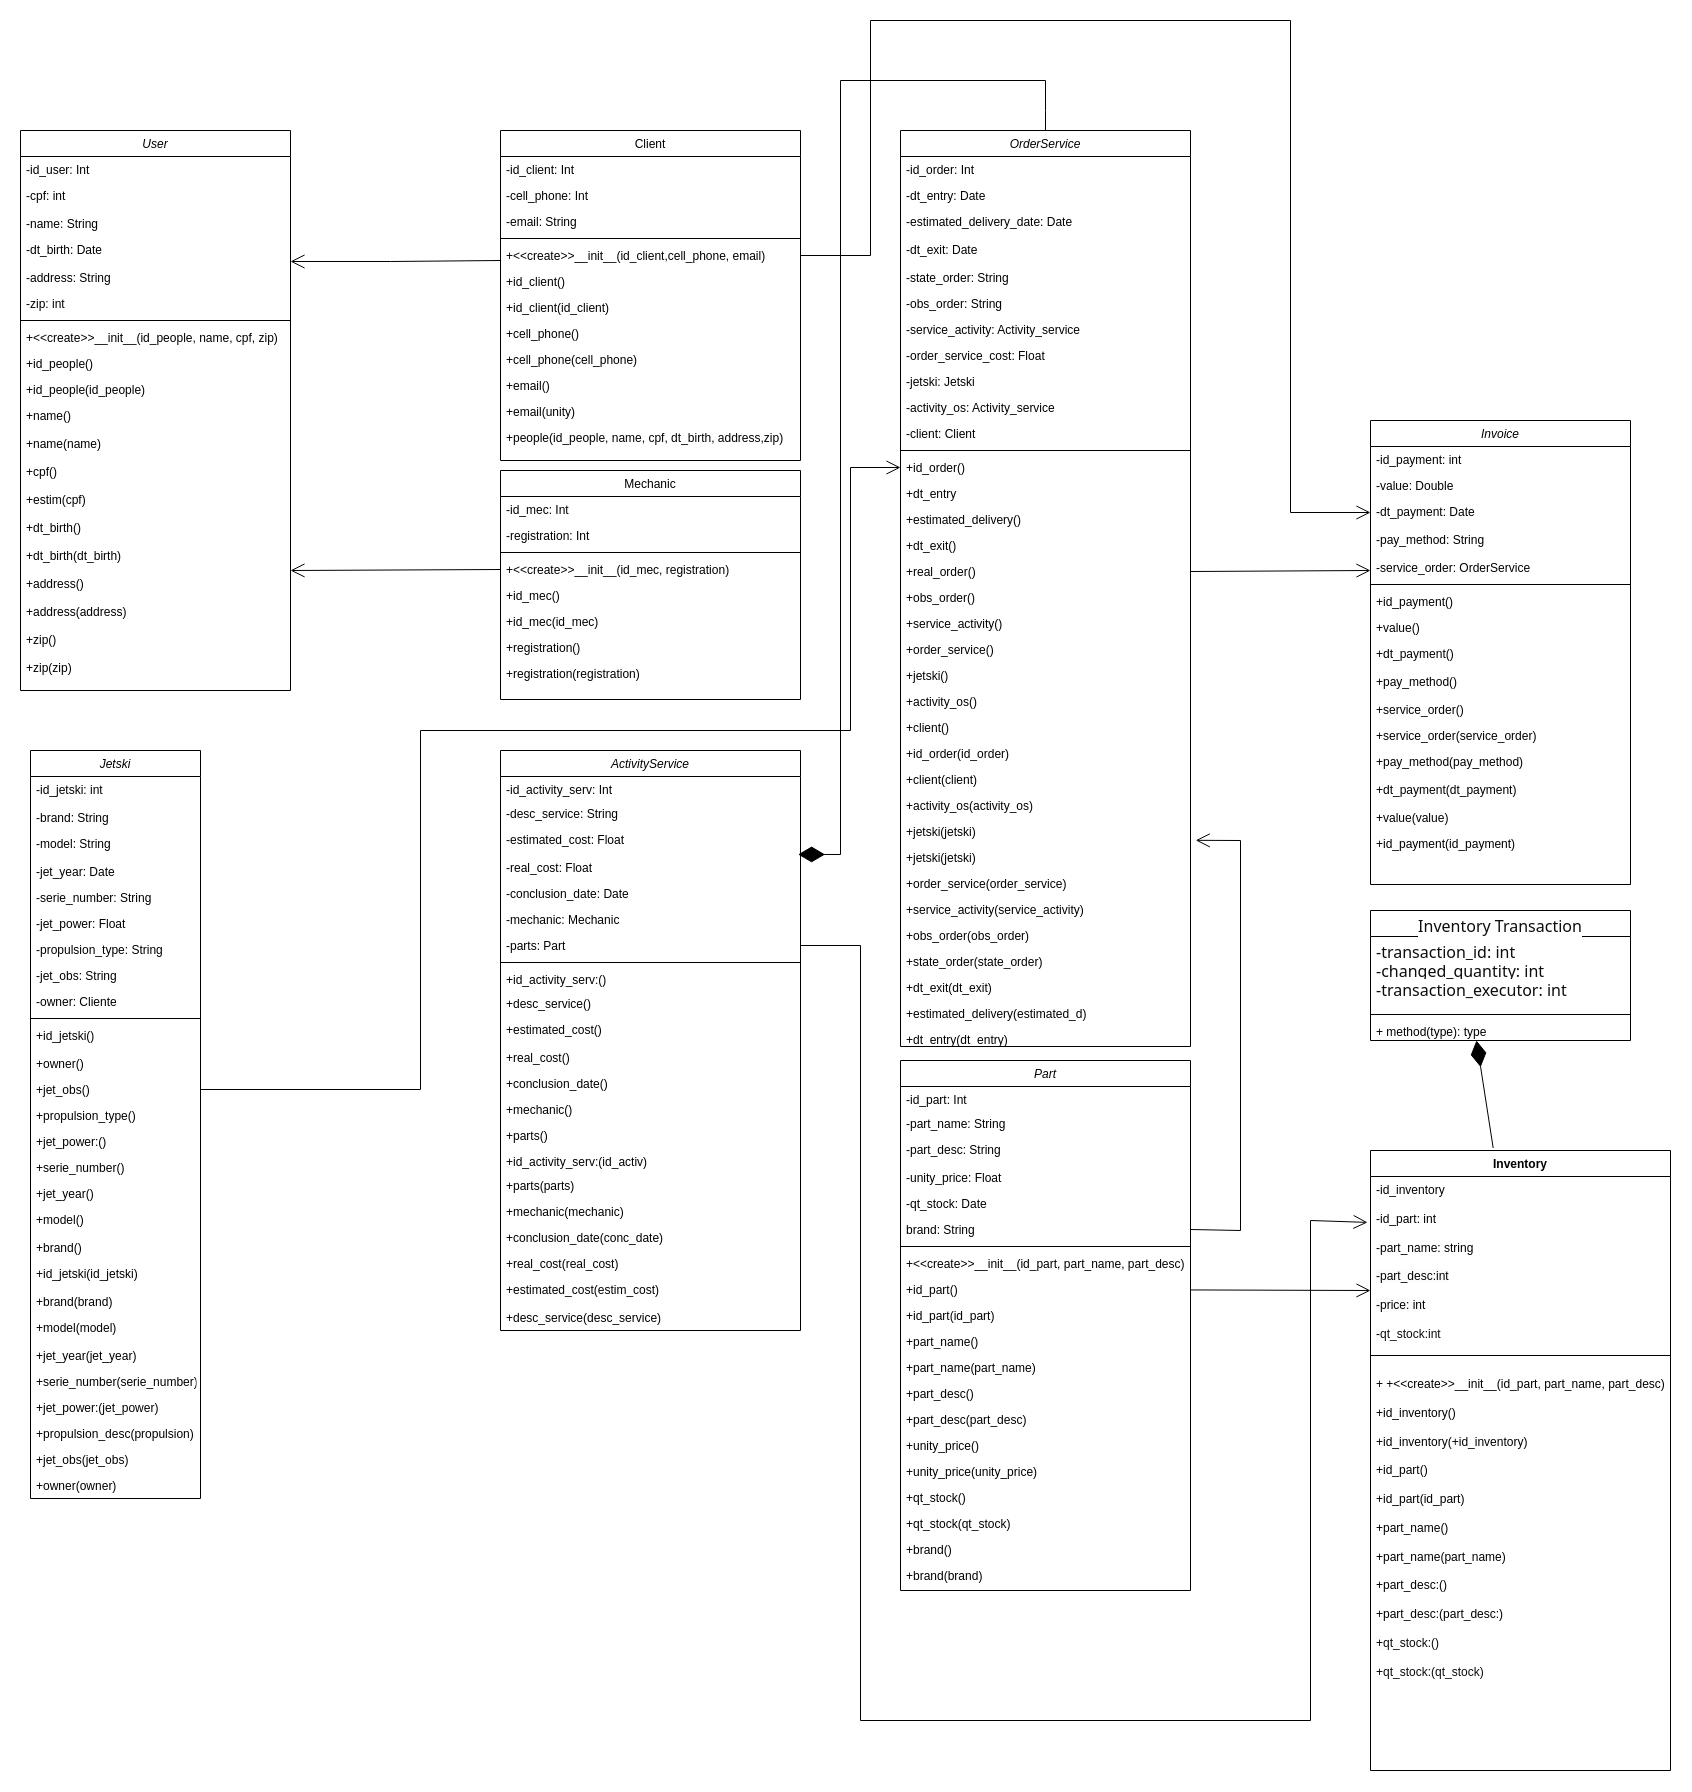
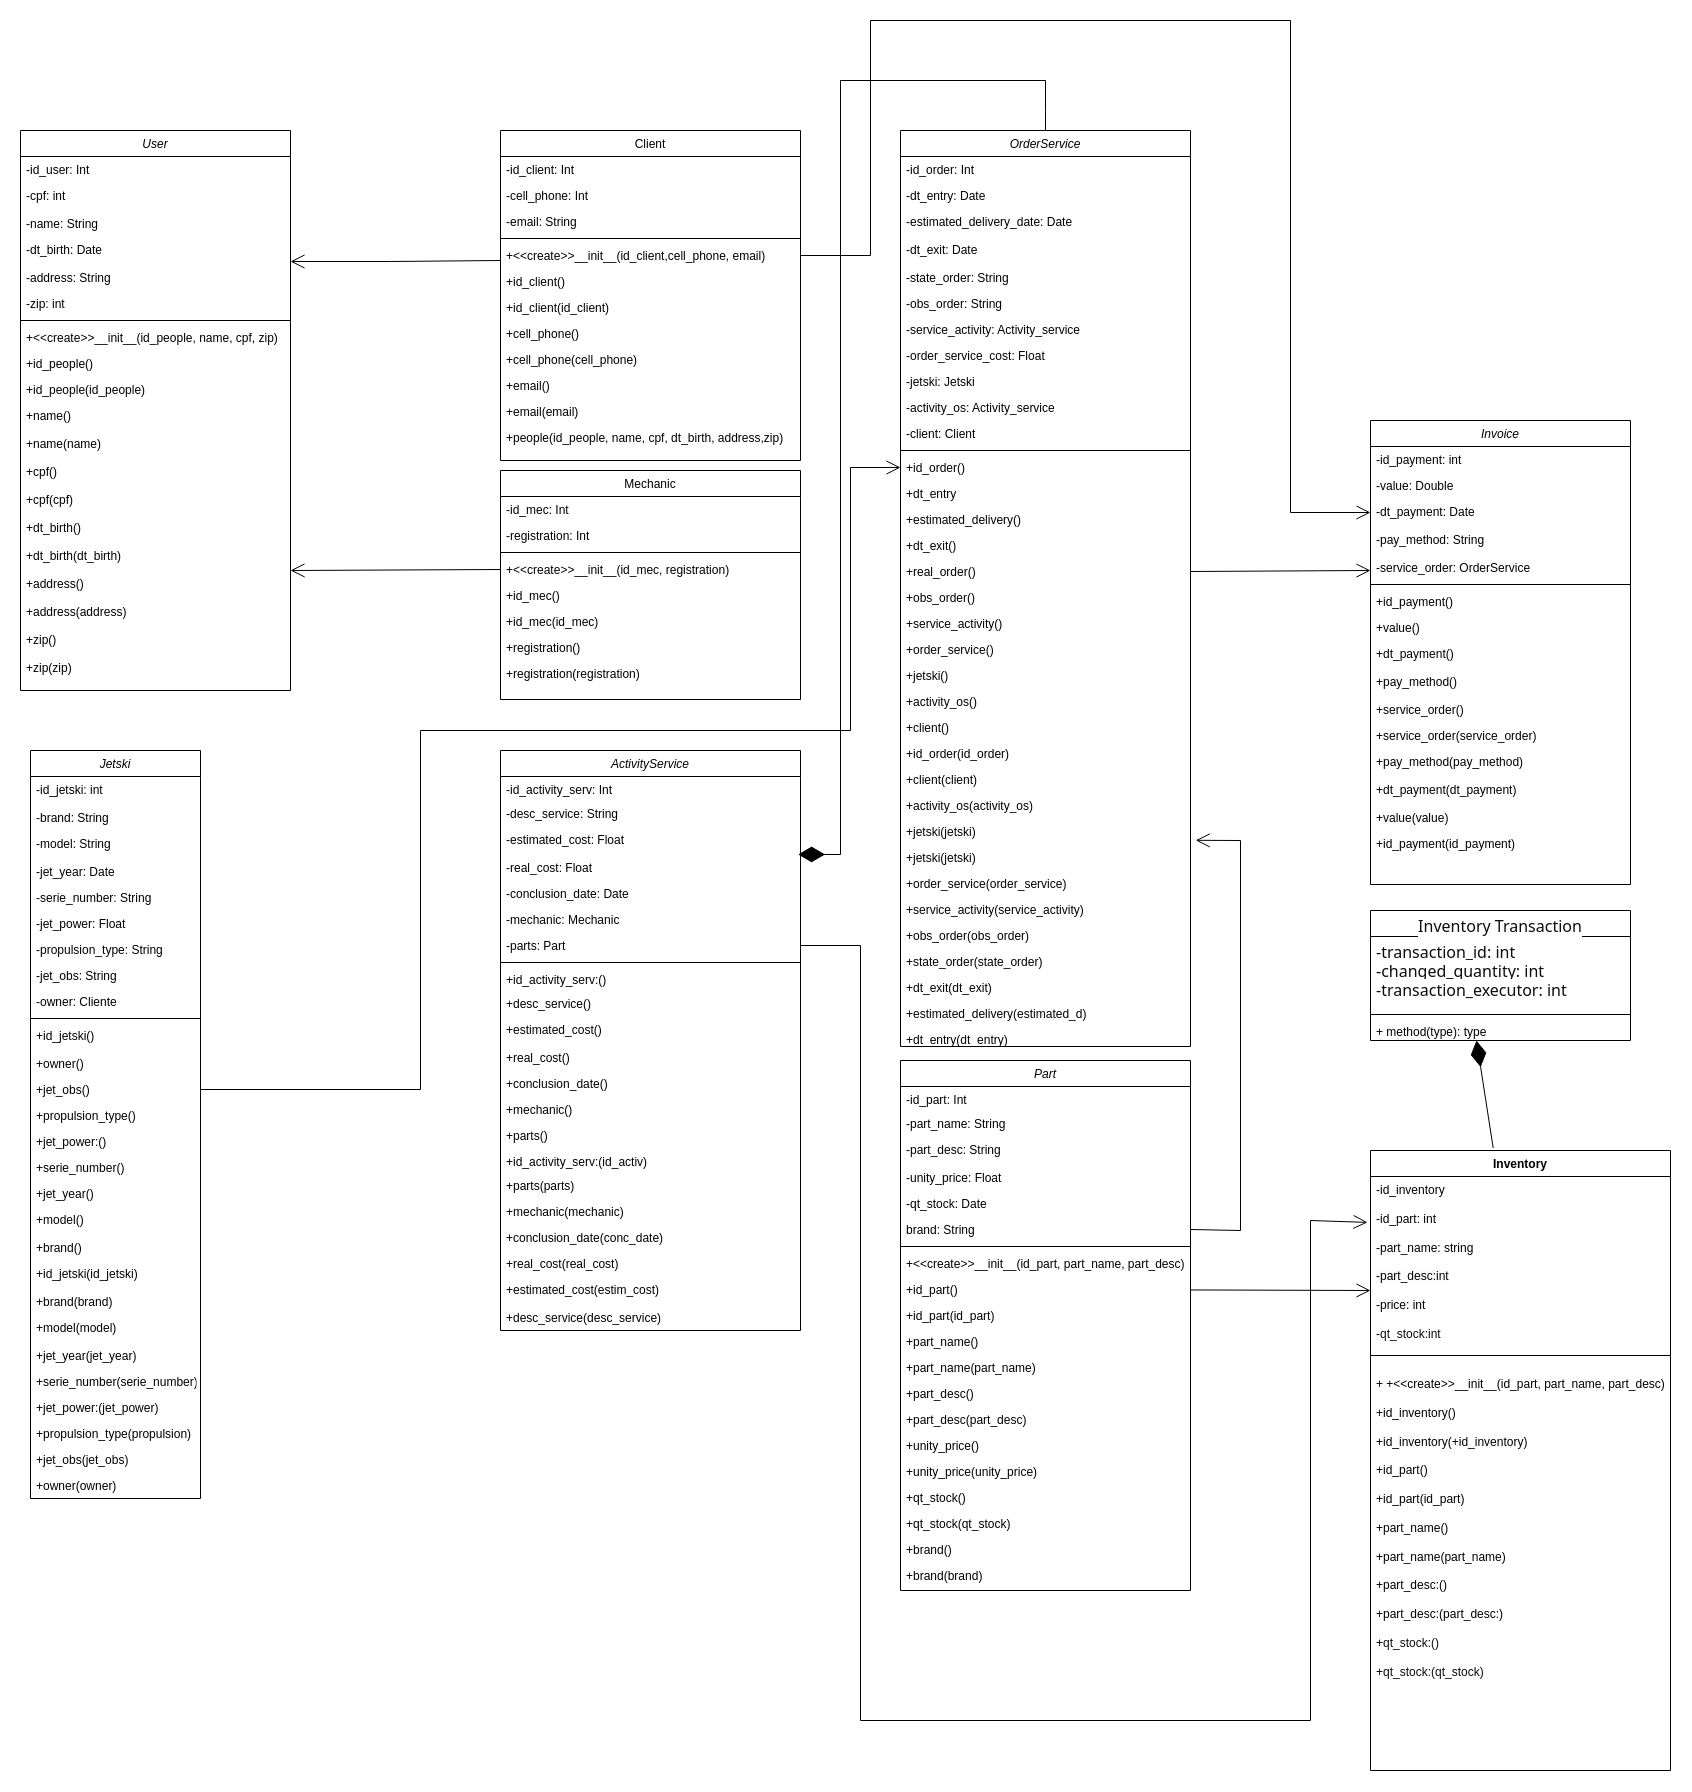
(545, 412) -> (543, 412)
(61, 500) -> (56, 500)
(124, 1434) -> (124, 1434)
